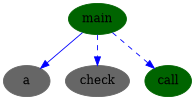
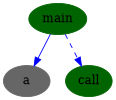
(97, 81) -> none
